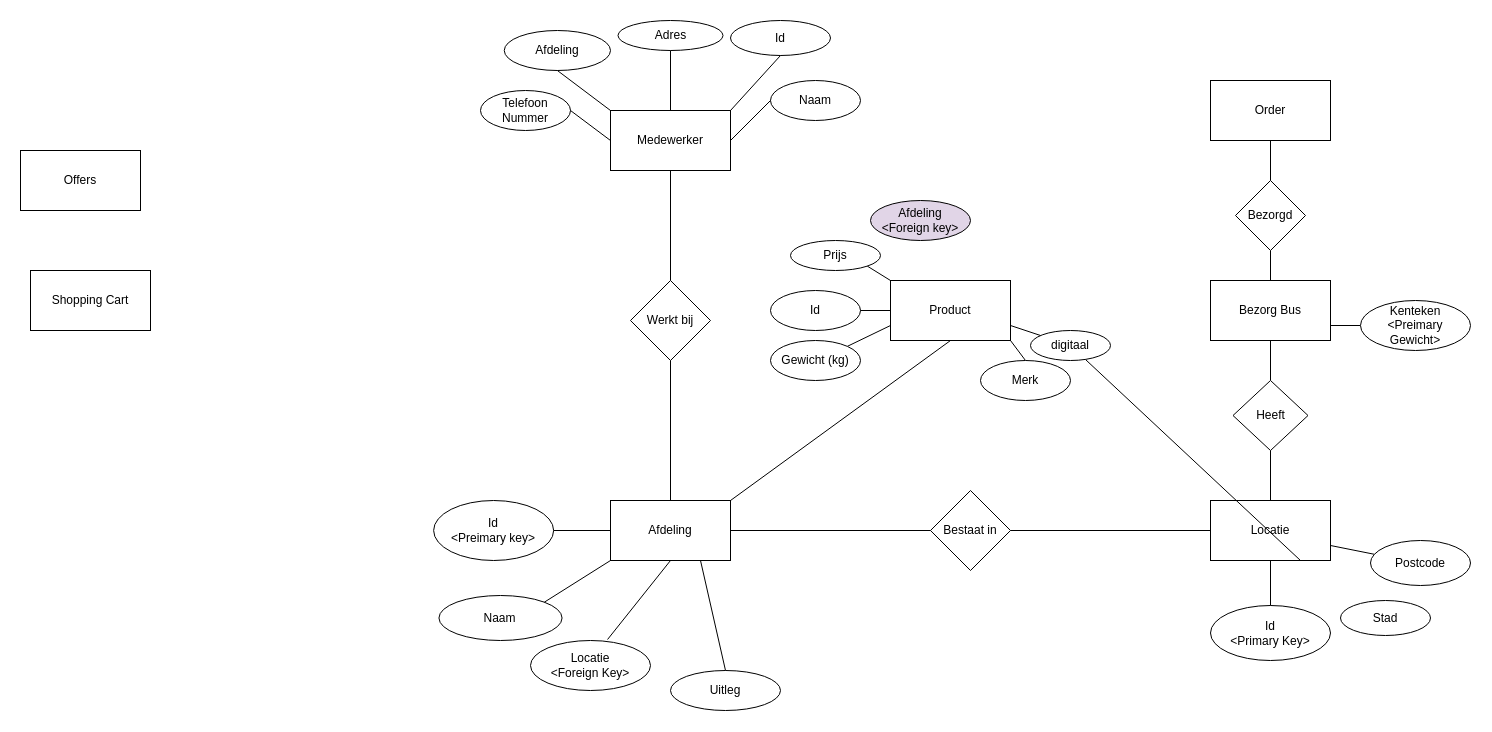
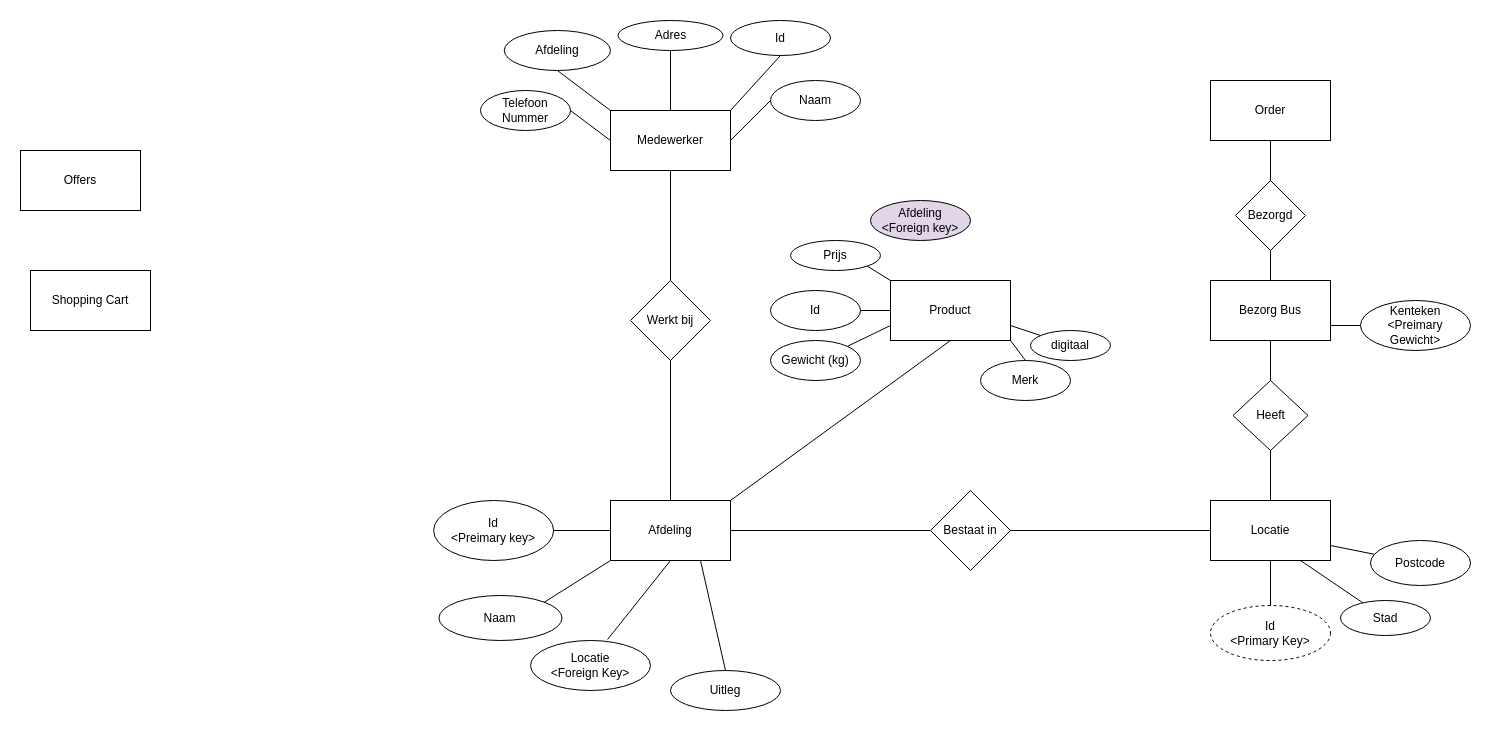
(1193, 460) -> (1331, 581)
(1271, 633) -> (1271, 633)
